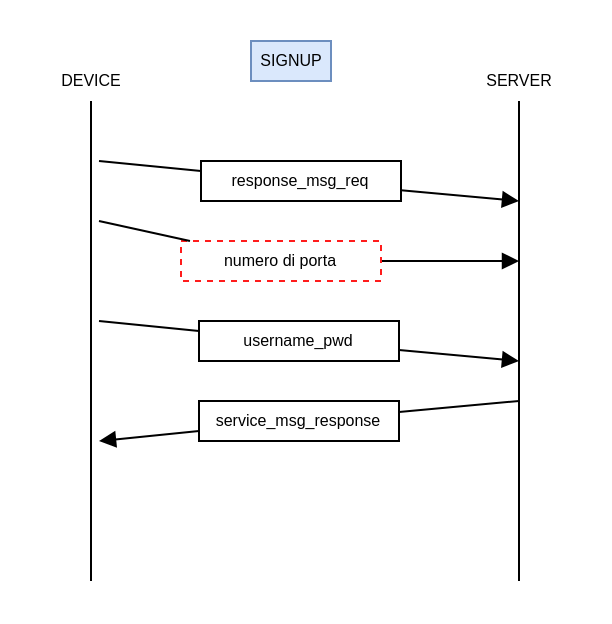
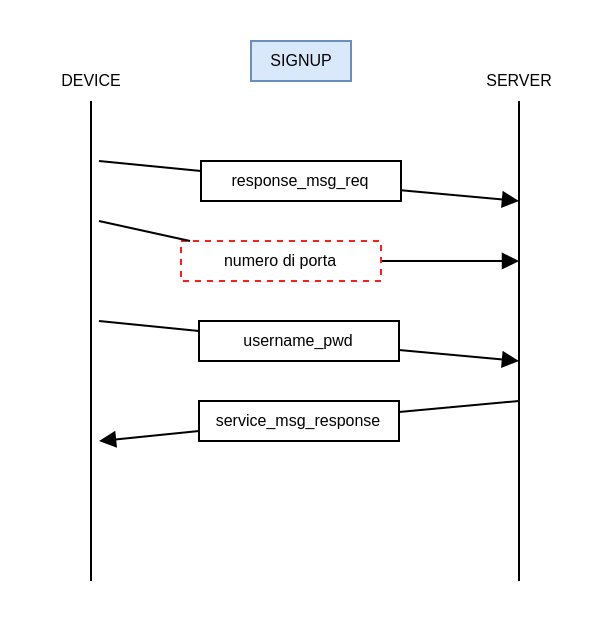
(291, 61) -> (301, 61)
